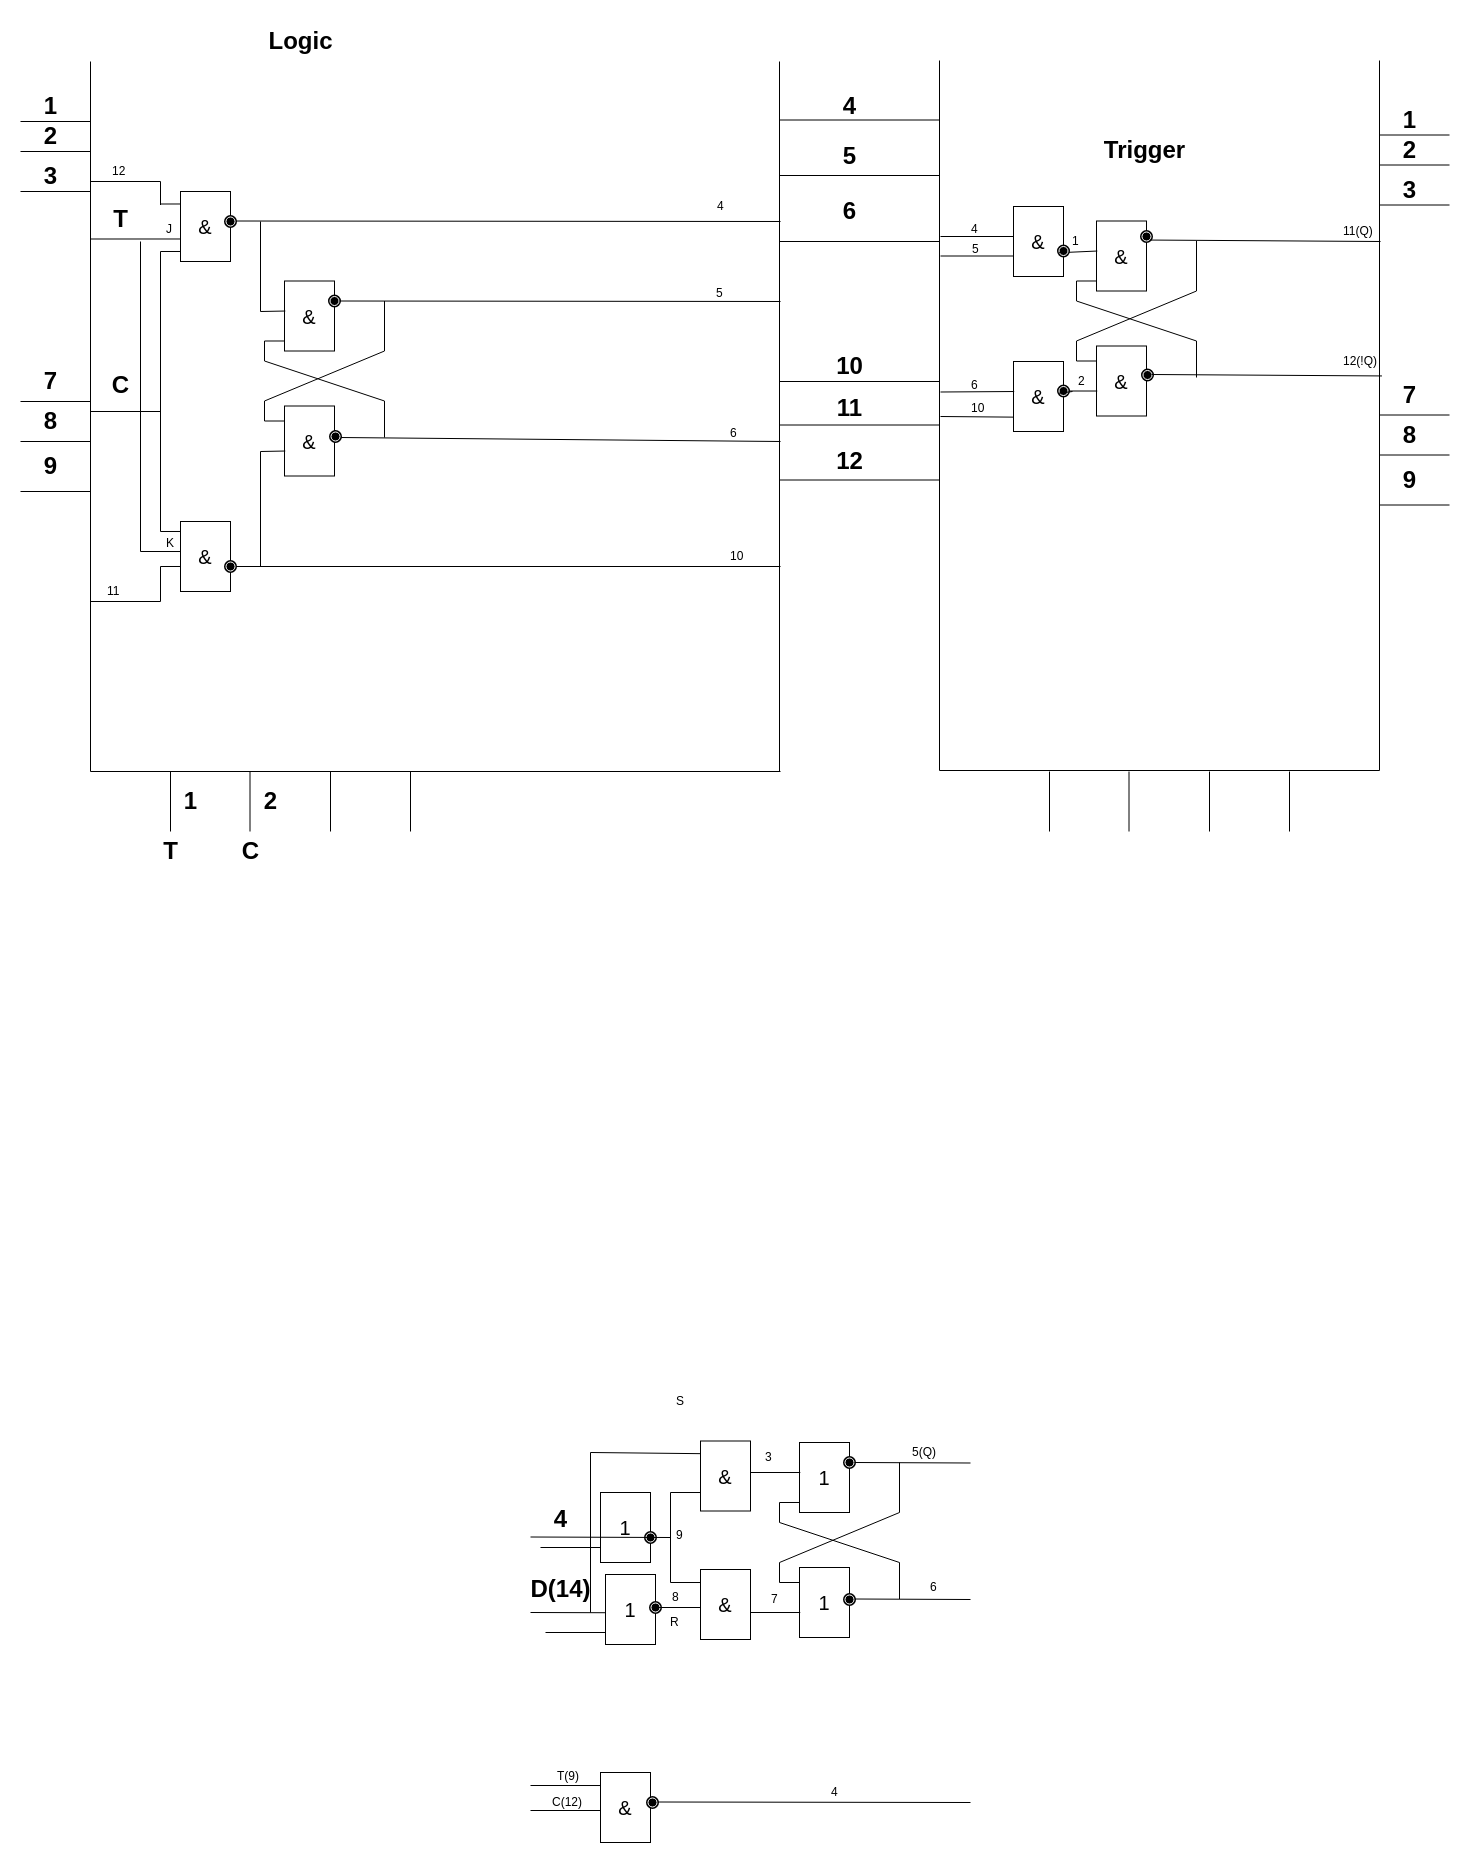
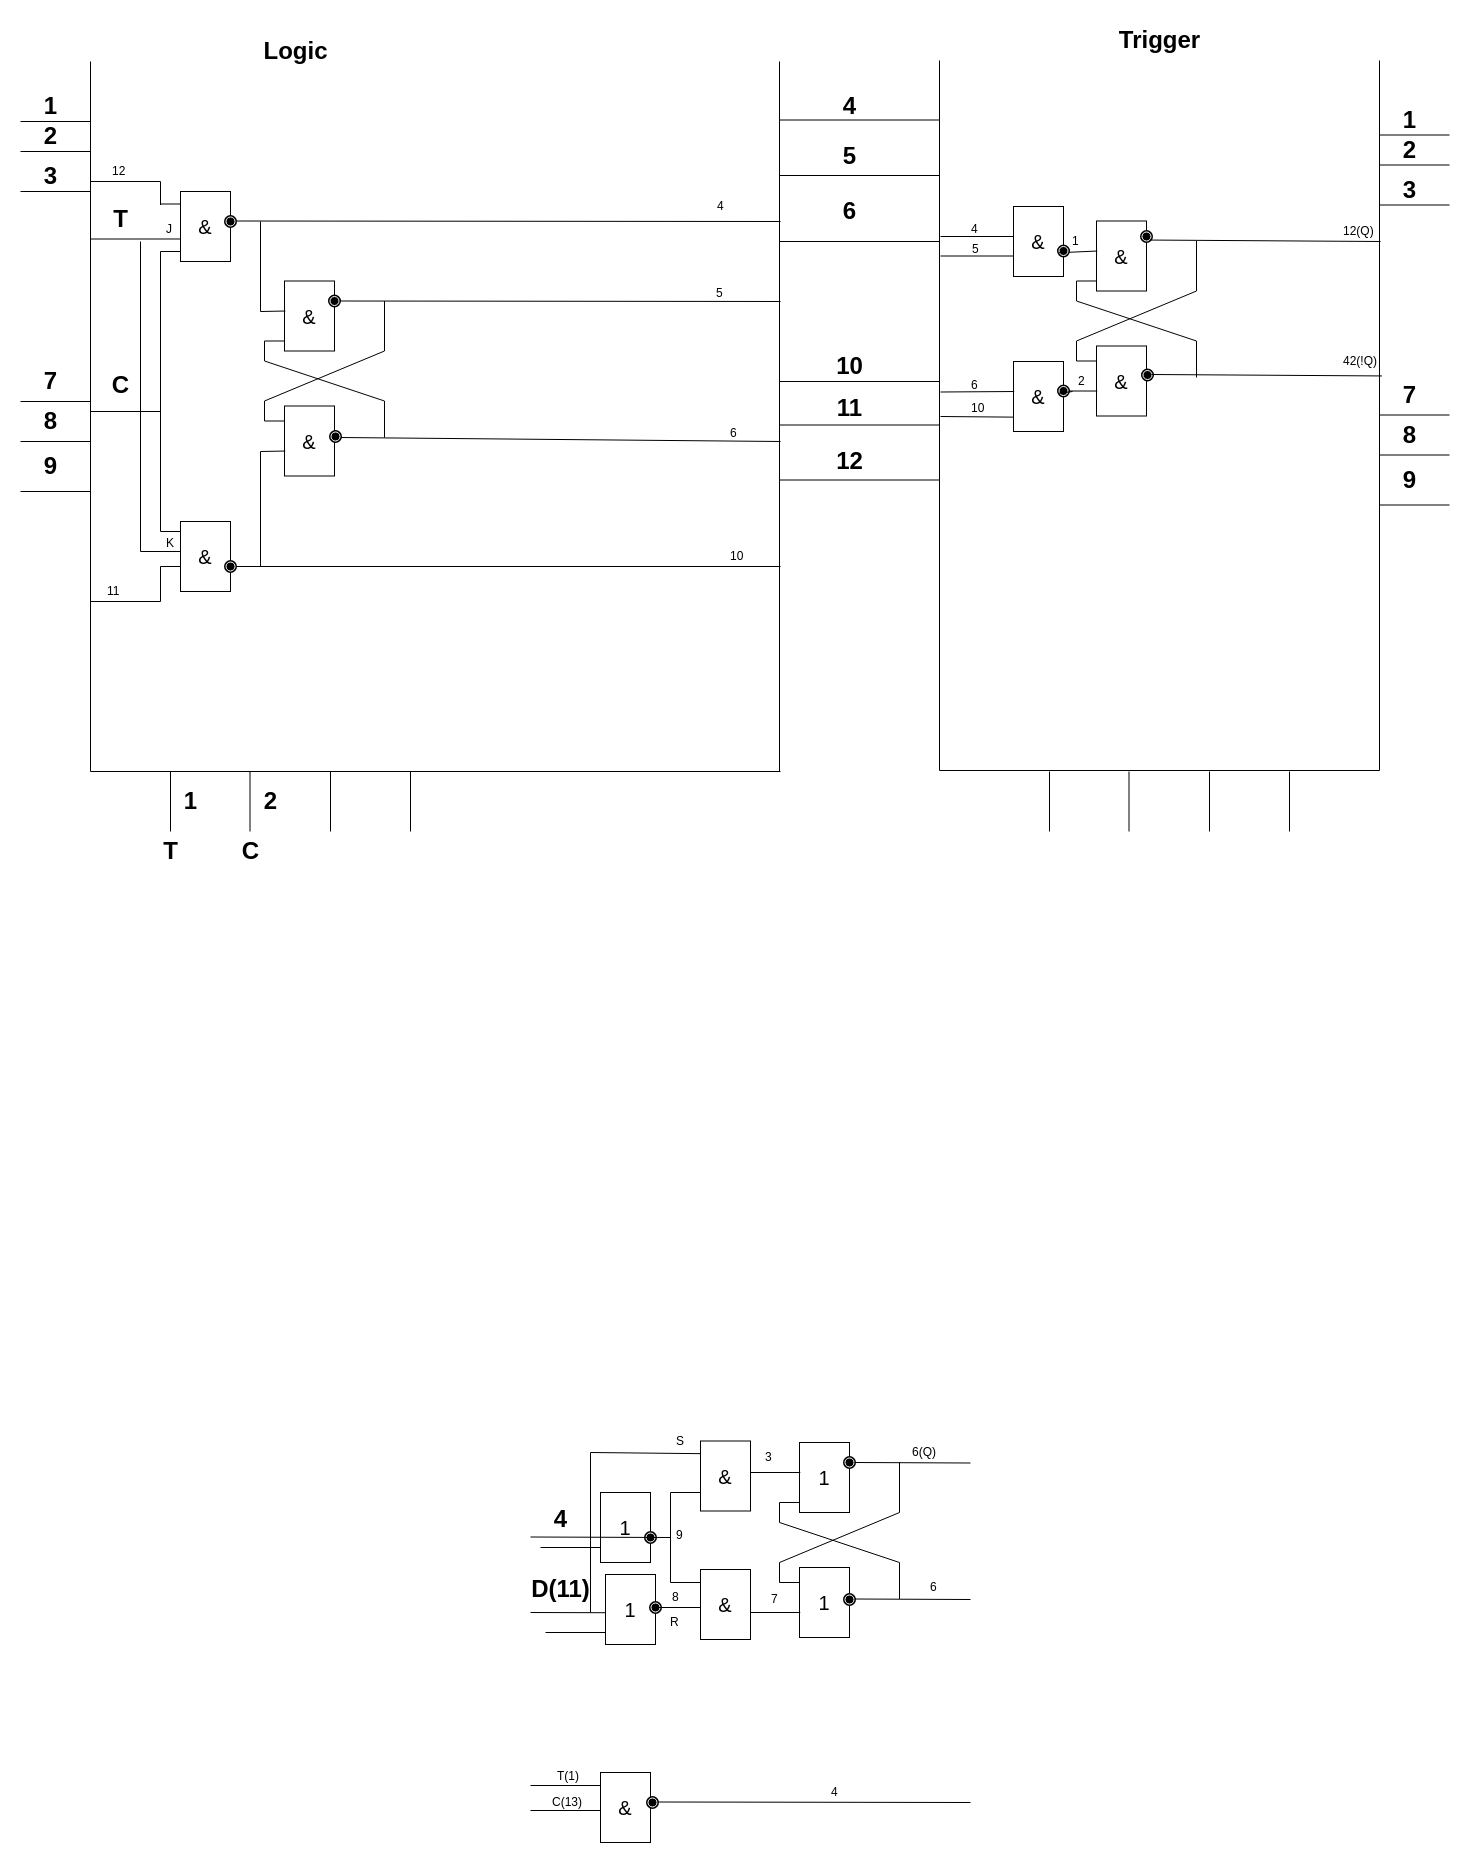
(301, 42) -> (296, 52)
(1144, 151) -> (1159, 41)
(1360, 232) -> (1360, 232)
(1362, 362) -> (1362, 362)
(685, 1402) -> (685, 1442)
(926, 1453) -> (926, 1453)
(561, 1590) -> (561, 1590)
(571, 1777) -> (571, 1777)
(569, 1803) -> (569, 1803)
